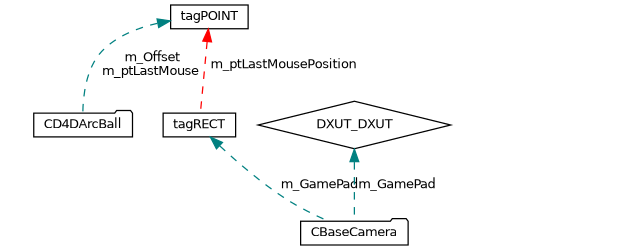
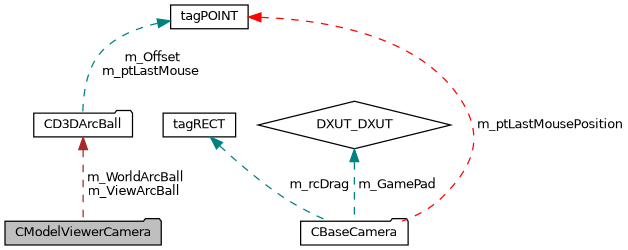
(204, 77) -> (439, 74)
(83, 125) -> (83, 125)
(318, 185) -> (318, 185)
none -> (83, 233)
